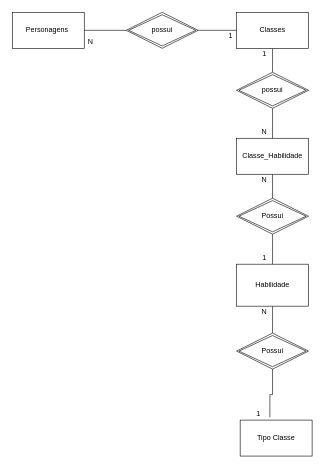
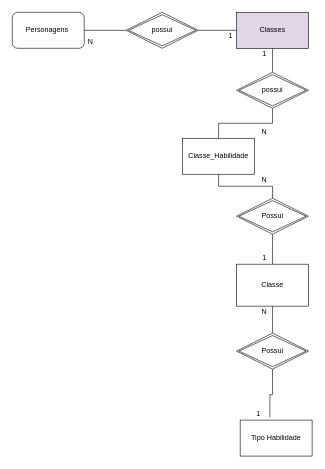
(48, 30) -> (48, 30)
(273, 30) -> (273, 30)
(273, 156) -> (219, 156)
(273, 285) -> (273, 285)
(276, 438) -> (276, 438)
